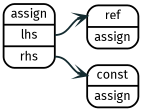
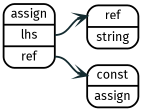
(113, 37) -> (113, 37)
(29, 57) -> (29, 57)
